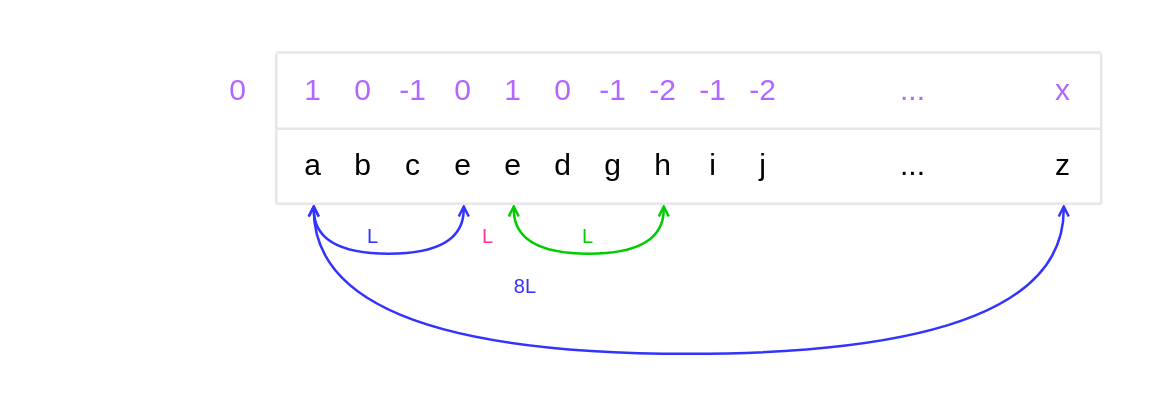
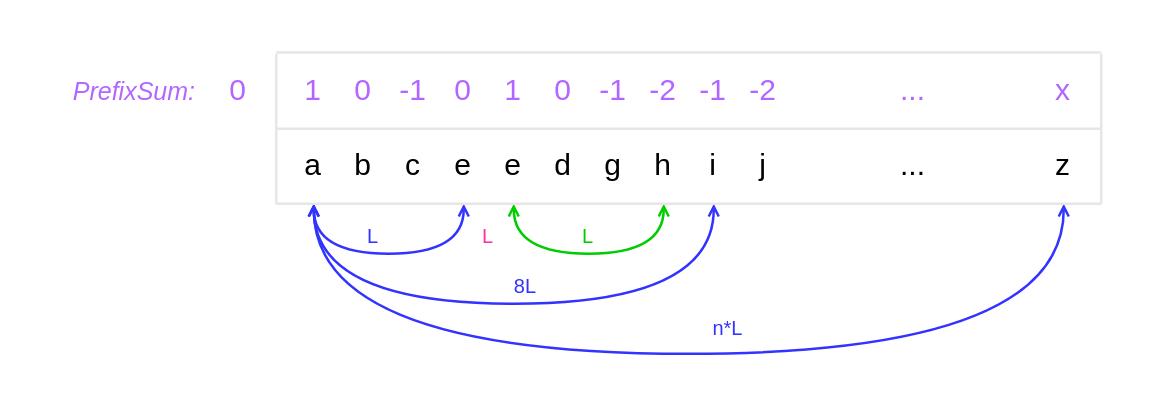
none -> (126, 91)
none -> (539, 303)
none -> (729, 329)
